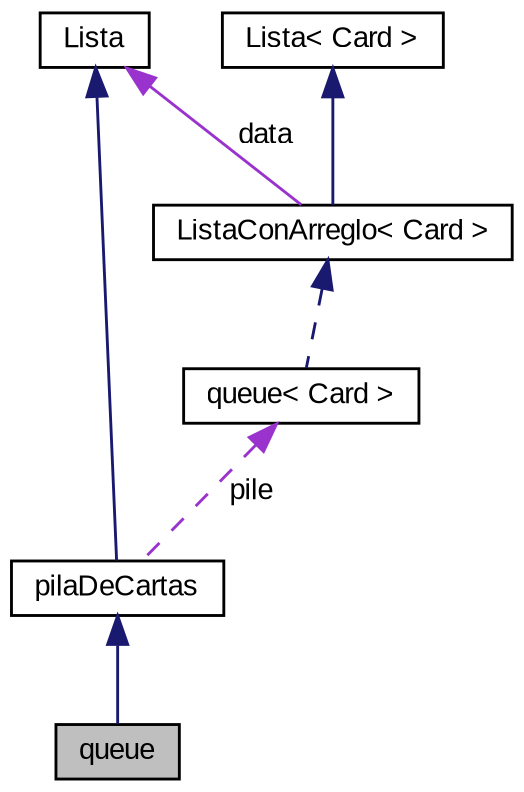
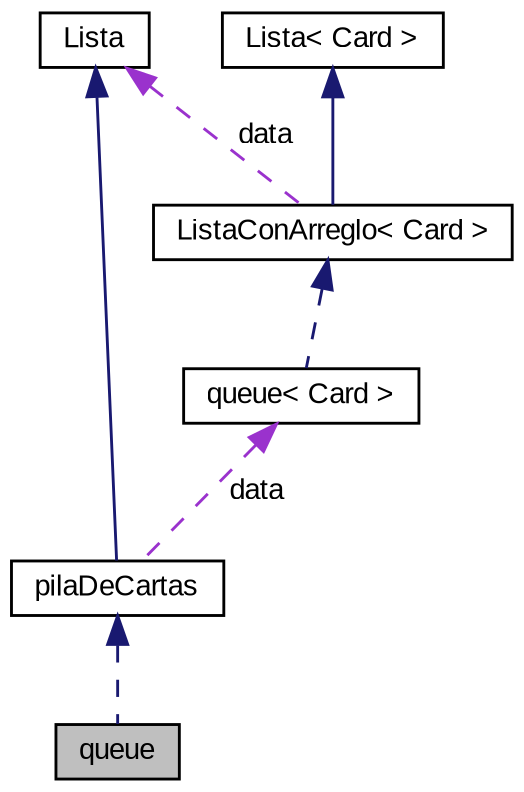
(225, 145) -> (225, 145)
(248, 492) -> (253, 492)
(118, 685) -> (118, 685)
